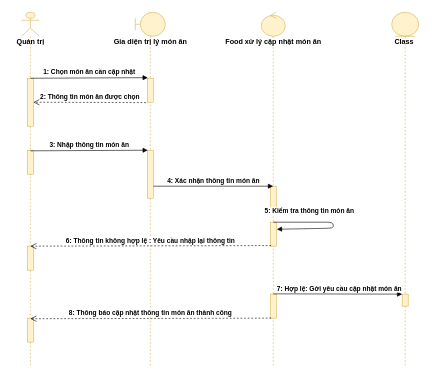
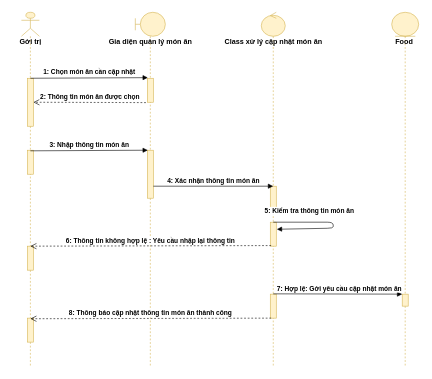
(31, 42) -> (31, 42)
(151, 42) -> (151, 42)
(274, 42) -> (274, 42)
(404, 42) -> (404, 42)
